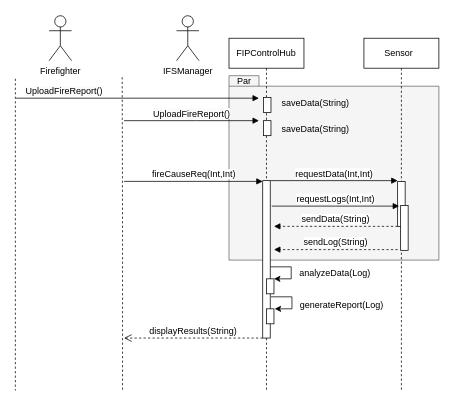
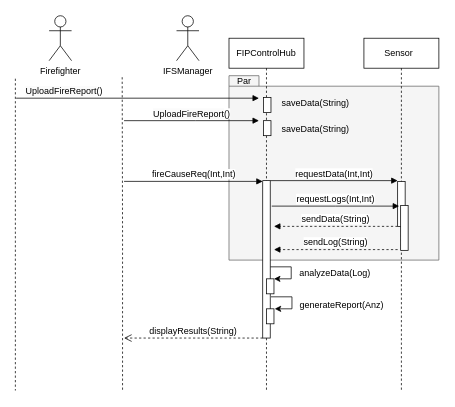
(342, 305) -> (342, 305)
